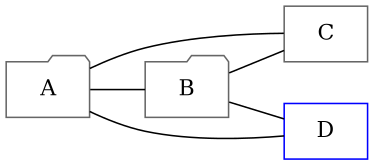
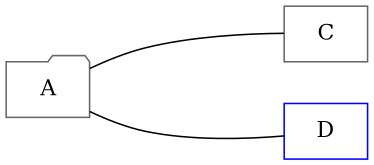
(187, 90) -> none
